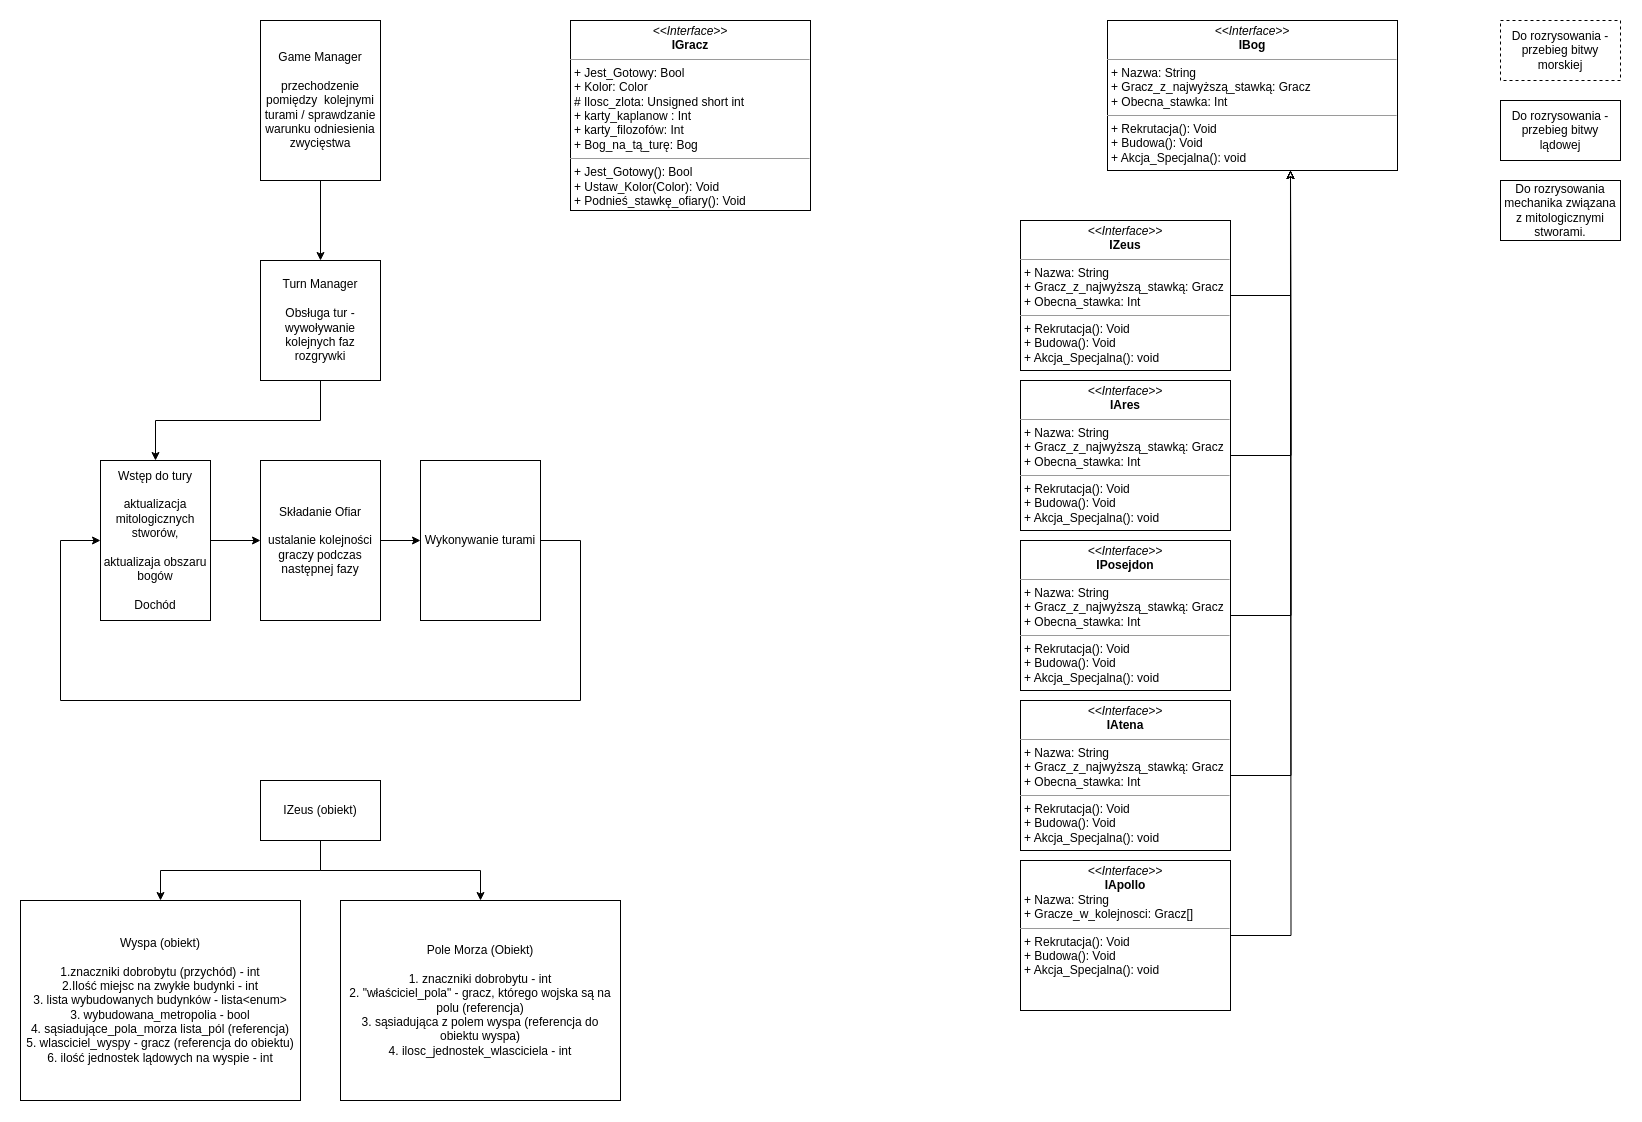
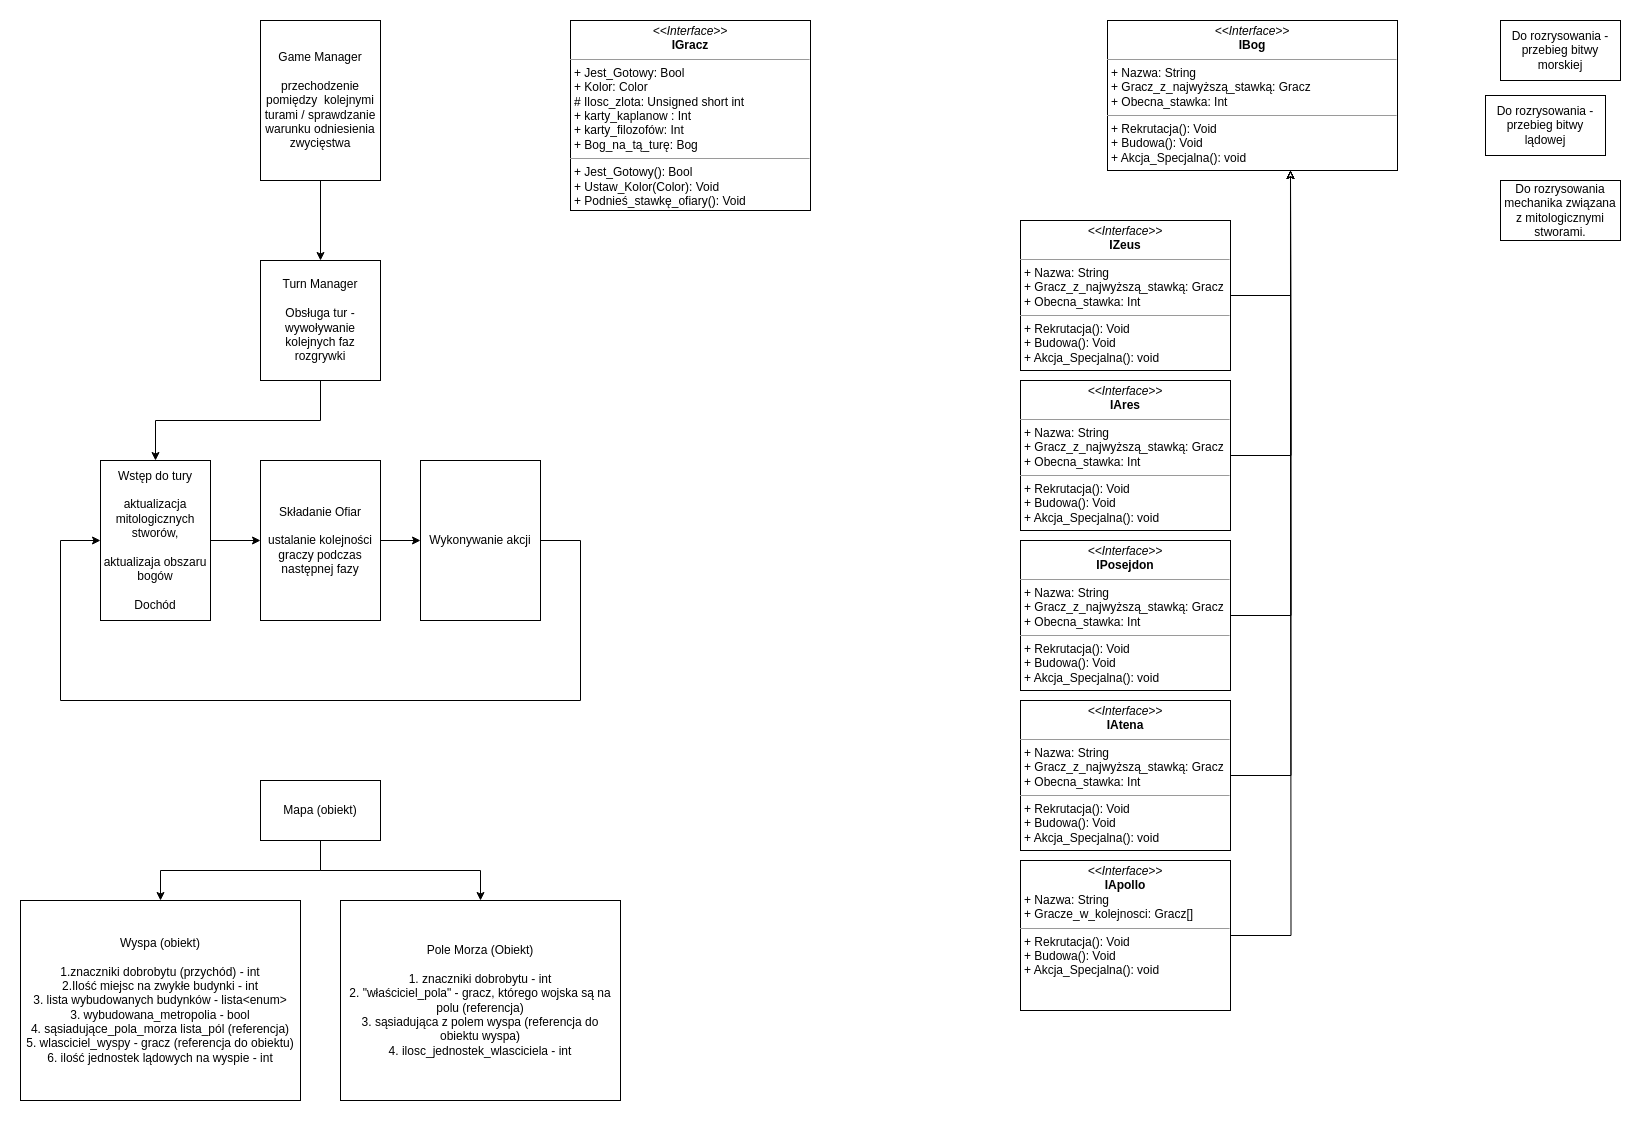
(1561, 51) -> (1561, 51)
(1561, 131) -> (1546, 126)
(481, 541) -> (481, 541)
(321, 811) -> (321, 811)
